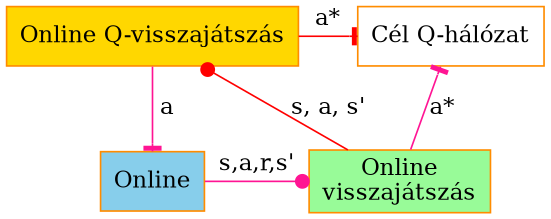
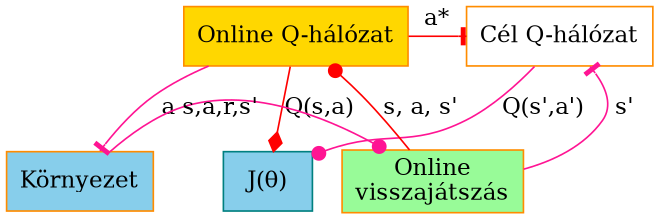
(152, 36) -> (296, 36)
(443, 108) -> (621, 108)
(152, 181) -> (80, 181)
none -> (268, 181)
